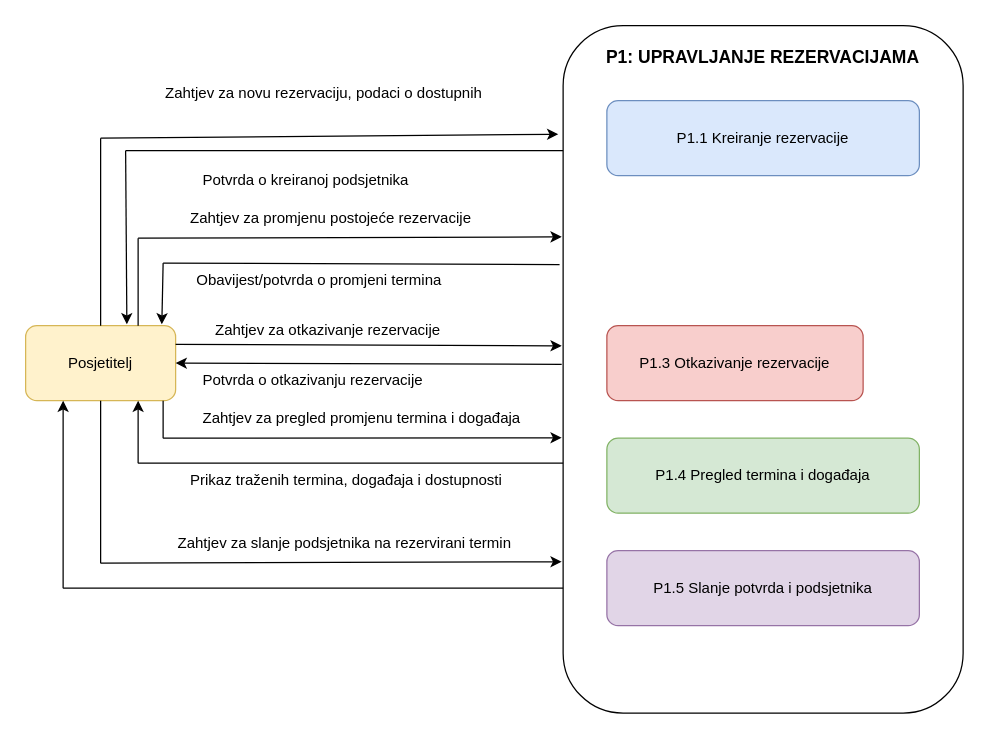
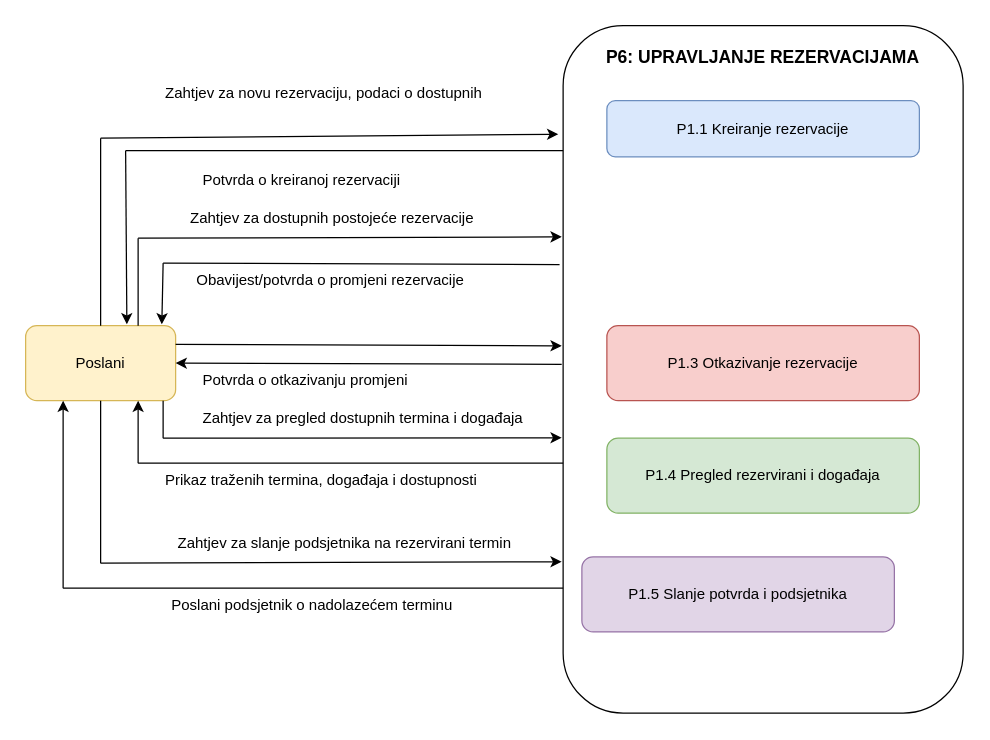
(763, 57) -> (763, 57)
(763, 138) -> (763, 129)
(321, 190) -> (321, 190)
(352, 227) -> (352, 227)
(336, 281) -> (352, 290)
(344, 338) -> none
(101, 363) -> (101, 363)
(735, 363) -> (763, 363)
(332, 381) -> (319, 381)
(379, 418) -> (381, 418)
(763, 476) -> (763, 476)
(363, 488) -> (338, 488)
(763, 588) -> (738, 594)
none -> (332, 613)
